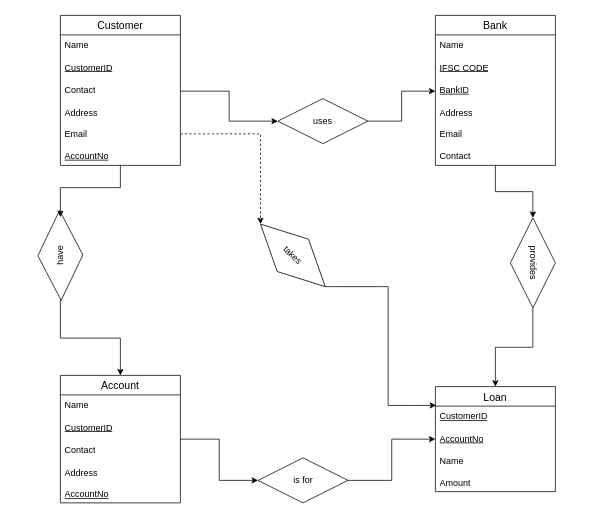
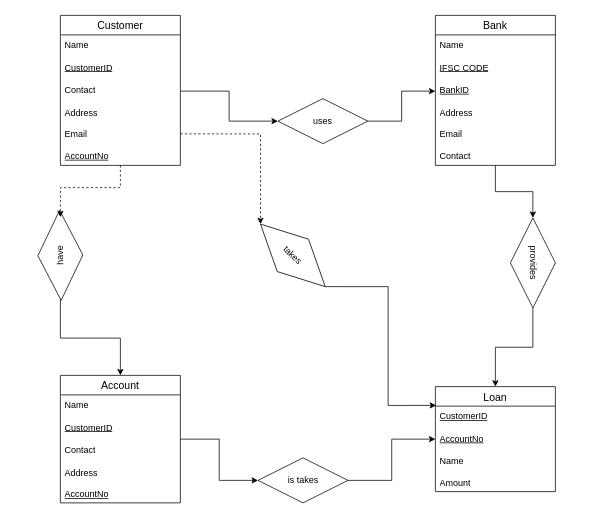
(89, 188) -> (89, 188)
(303, 480) -> (303, 480)
